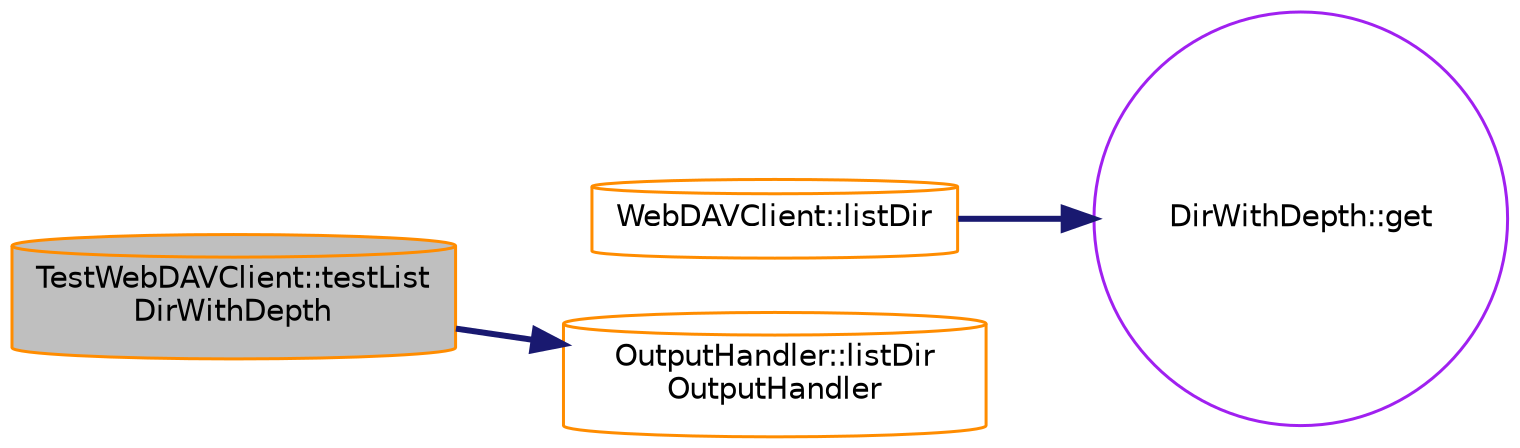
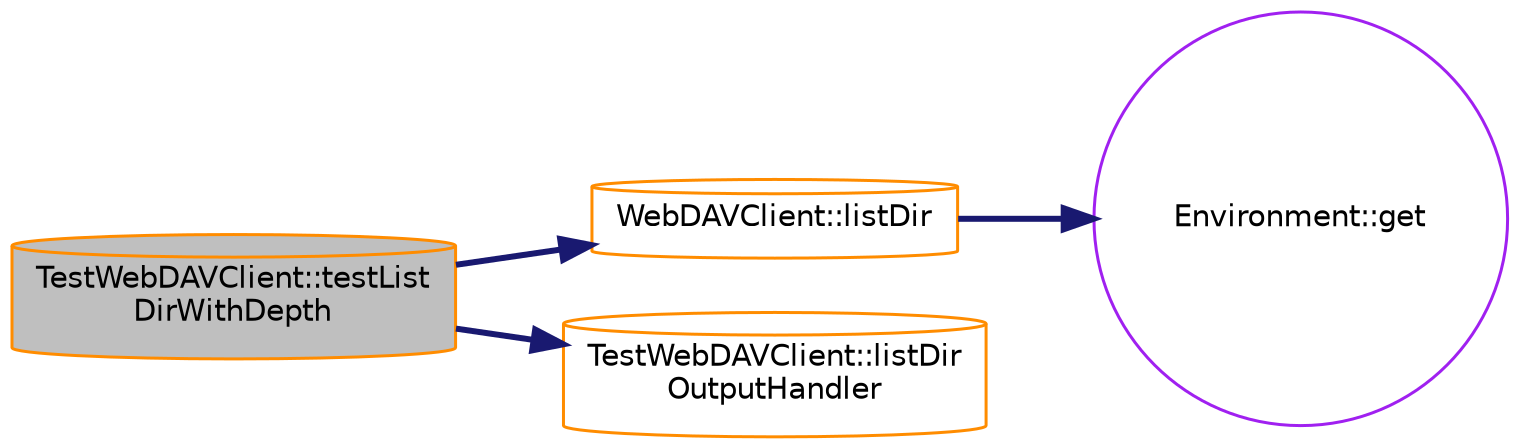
(1301, 219) -> (1301, 219)
none -> (509, 257)
(775, 375) -> (775, 375)
